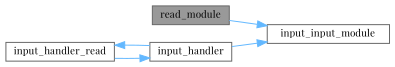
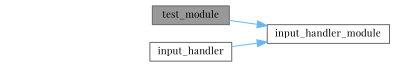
(191, 15) -> (191, 15)
(328, 34) -> (328, 34)
(60, 52) -> none
